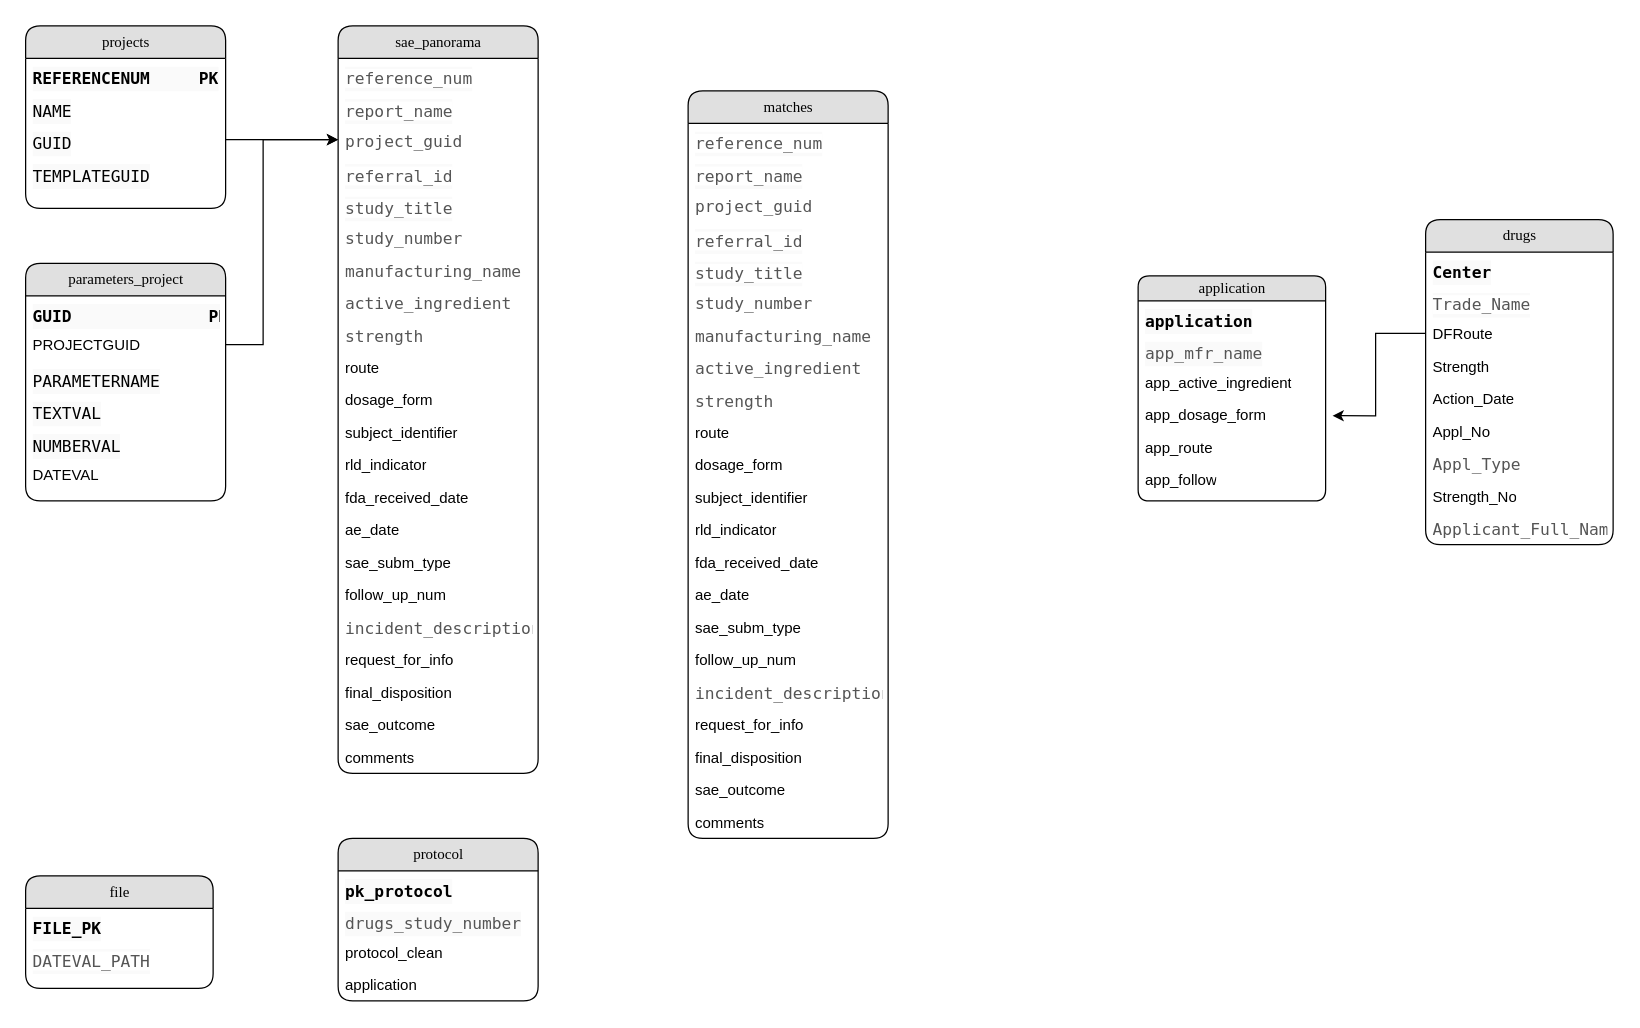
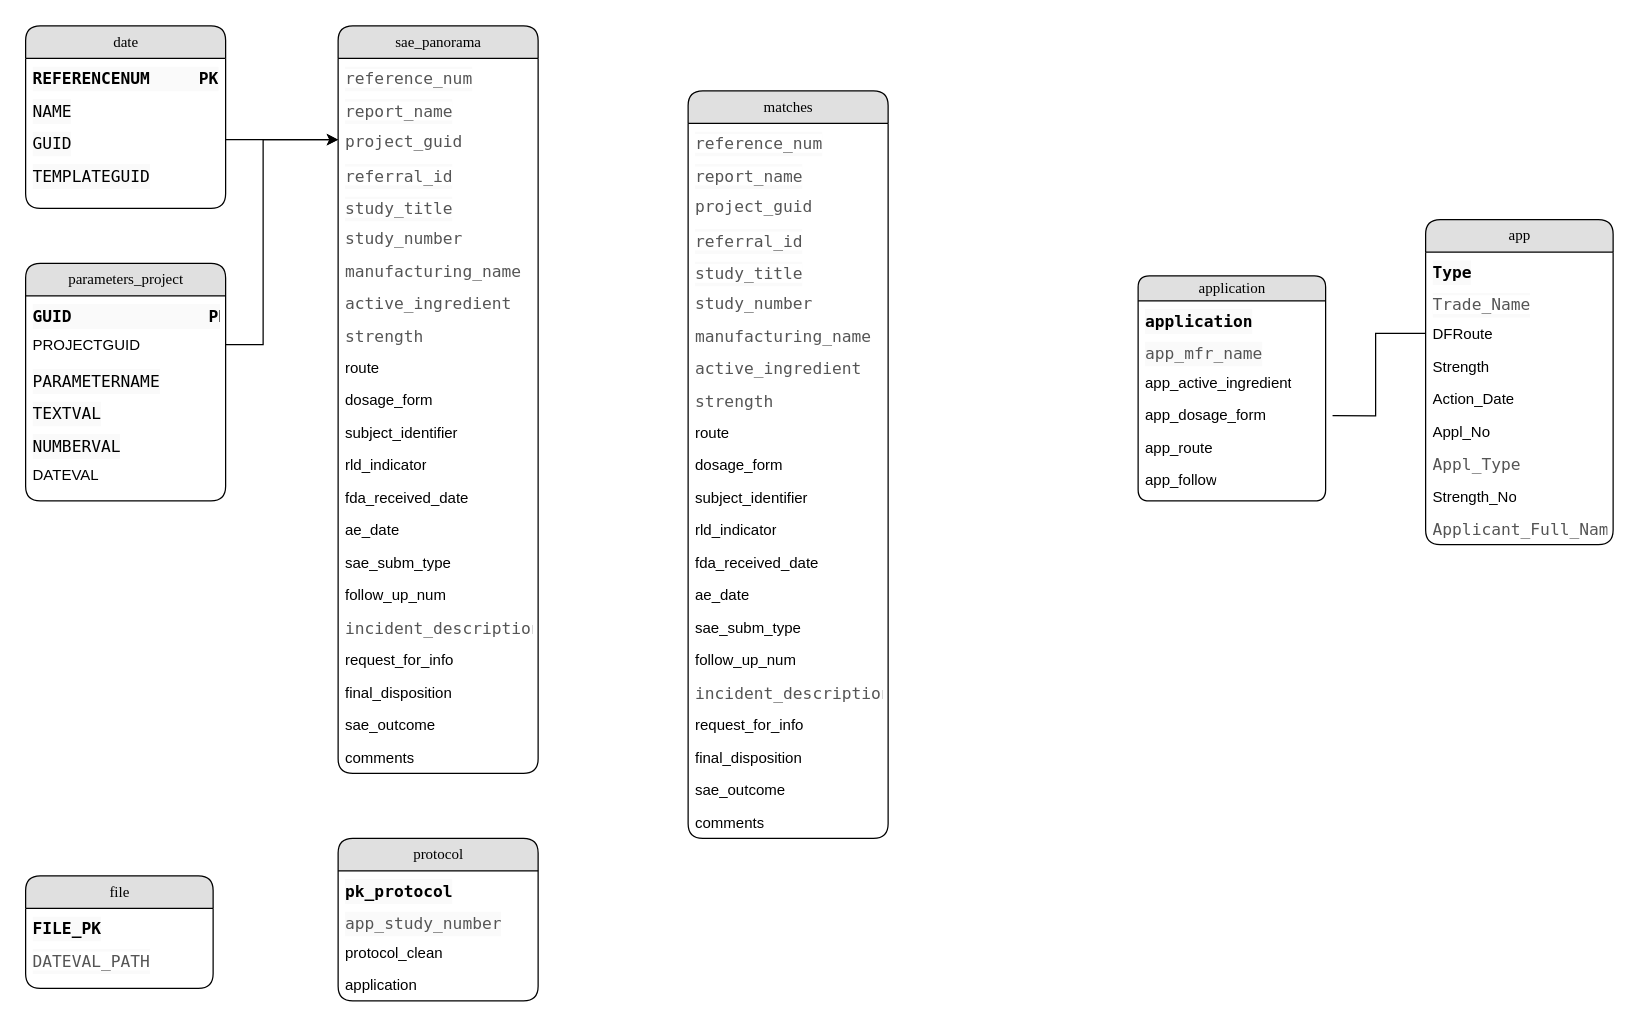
(126, 42) -> (126, 42)
(1520, 236) -> (1520, 236)
(1458, 270) -> (1450, 270)
(1342, 415) -> (1338, 415)
(421, 921) -> (413, 921)
